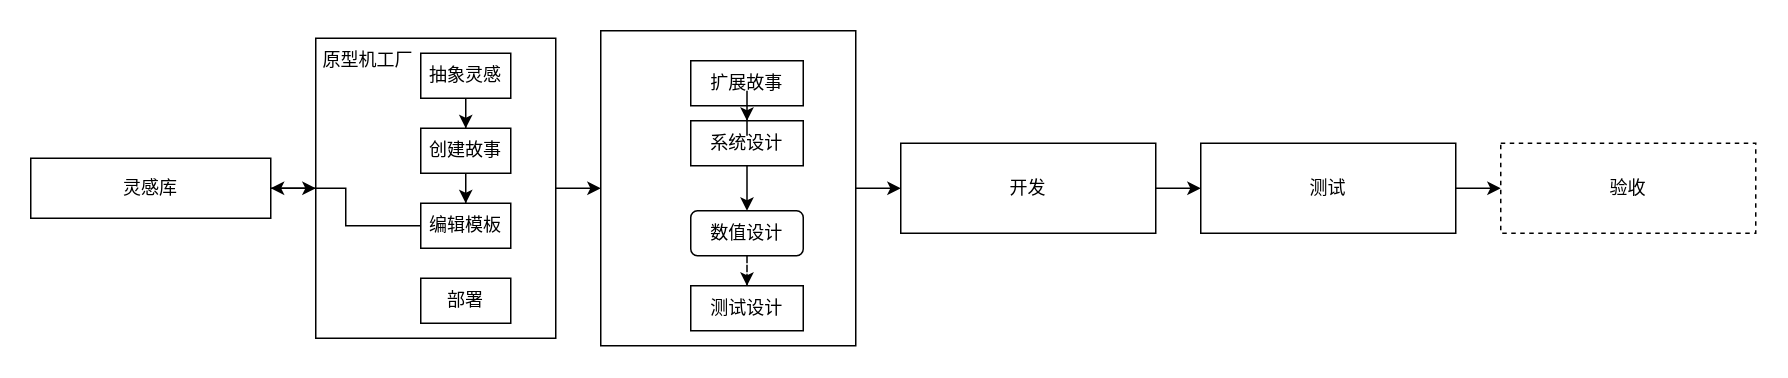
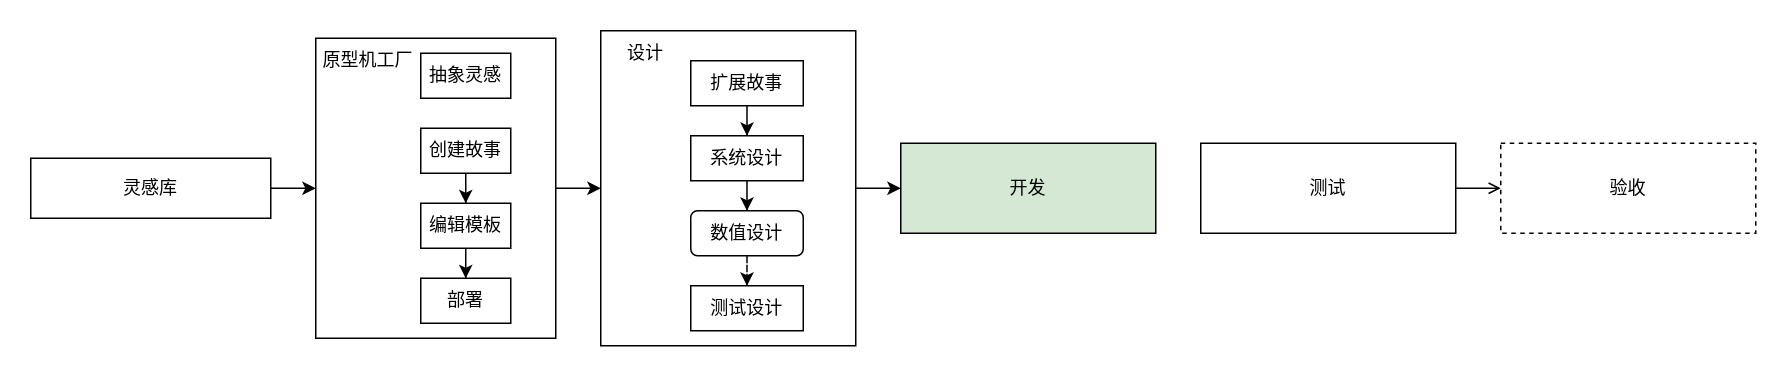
none -> (646, 53)
(466, 118) -> none
(747, 143) -> (747, 158)
(1028, 188) -> (1028, 188)
(1184, 188) -> none
(1489, 188) -> (1491, 188)
(350, 226) -> (466, 268)
